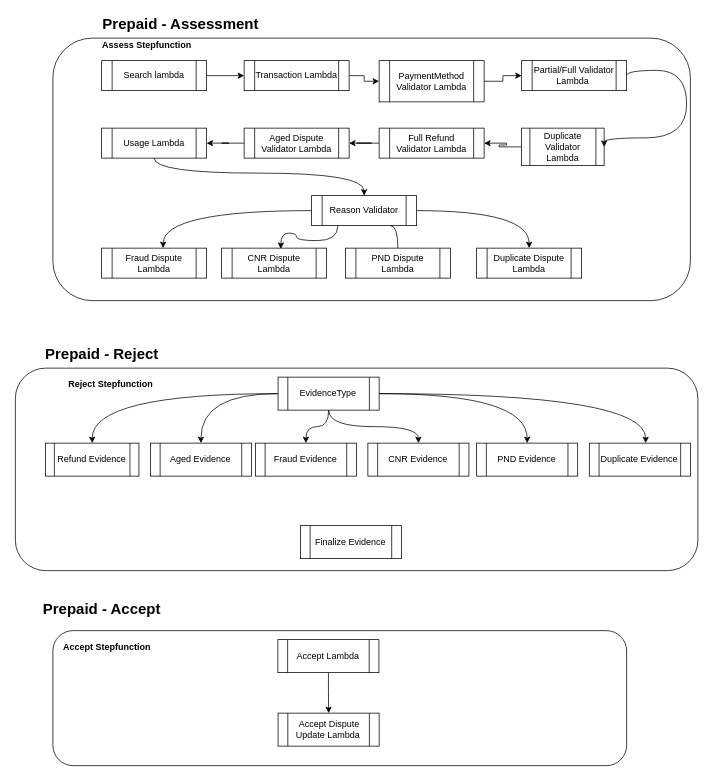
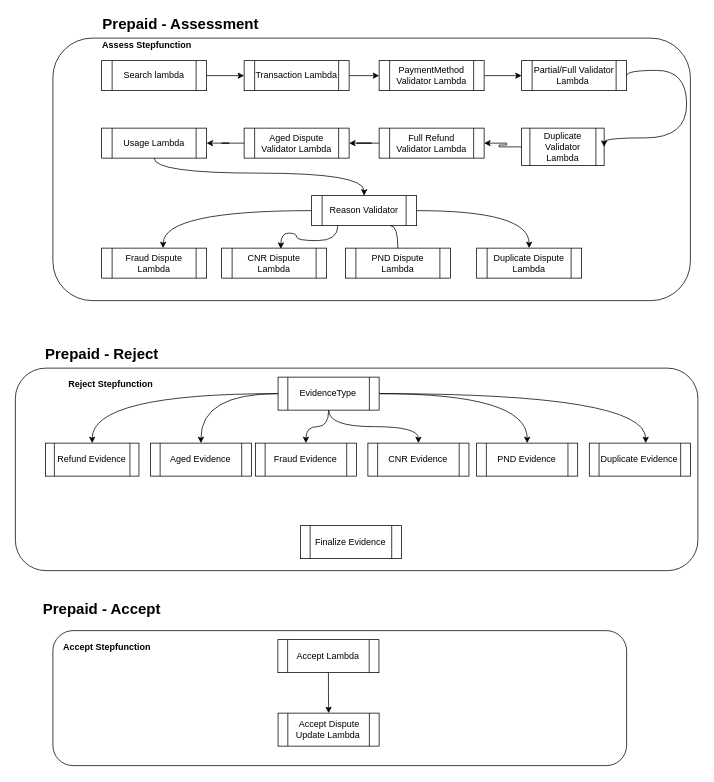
(432, 81) -> (432, 75)
